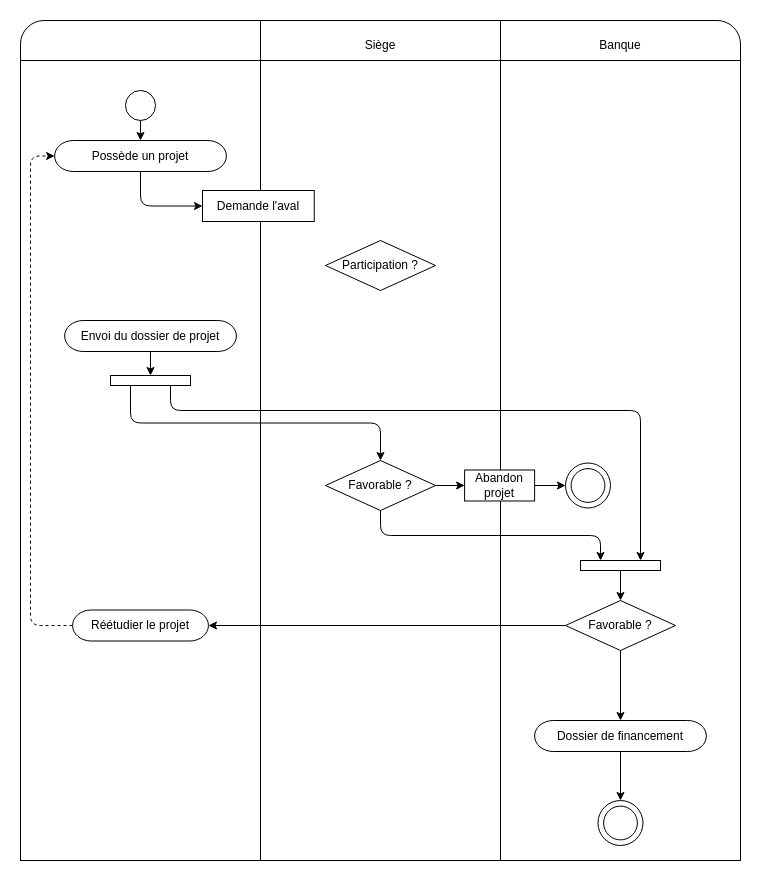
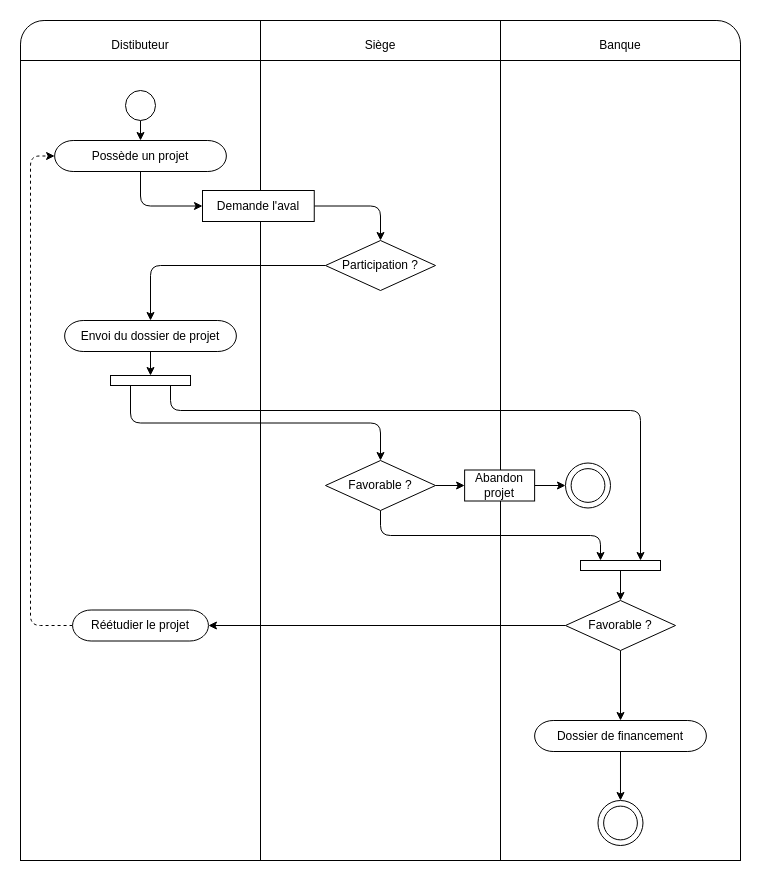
none -> (141, 46)
none -> (356, 206)
none -> (220, 266)
